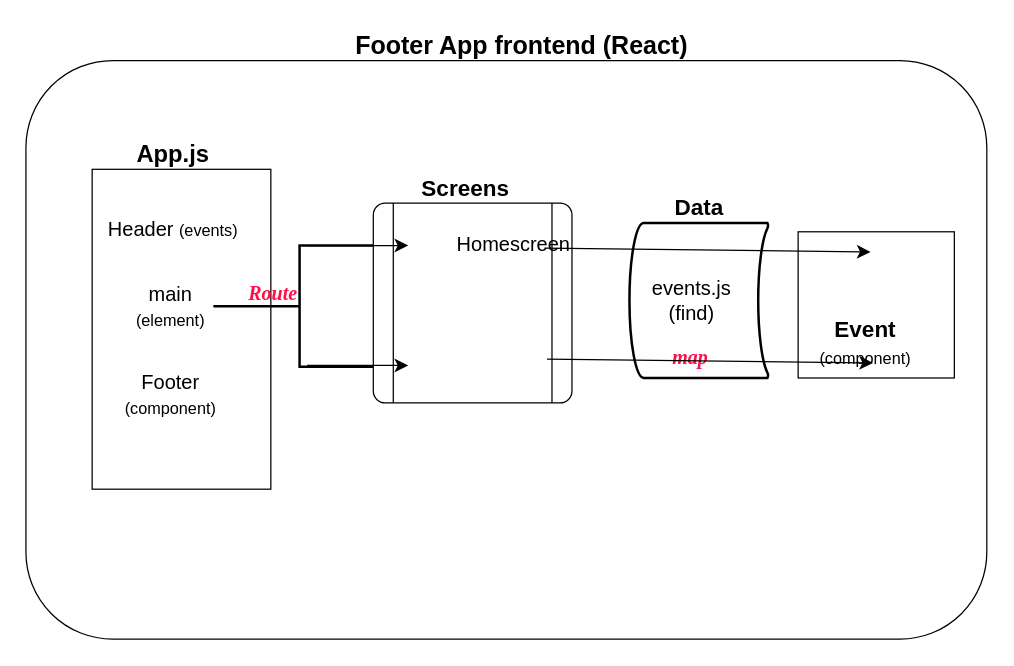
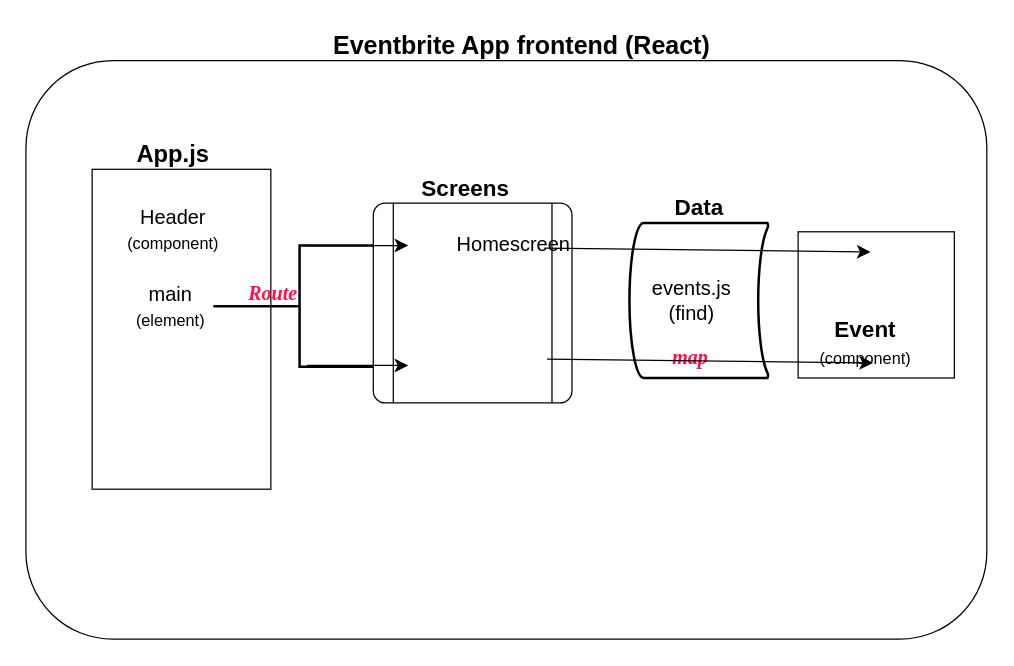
(522, 44) -> (522, 44)
(173, 229) -> (173, 229)
(171, 394) -> none
